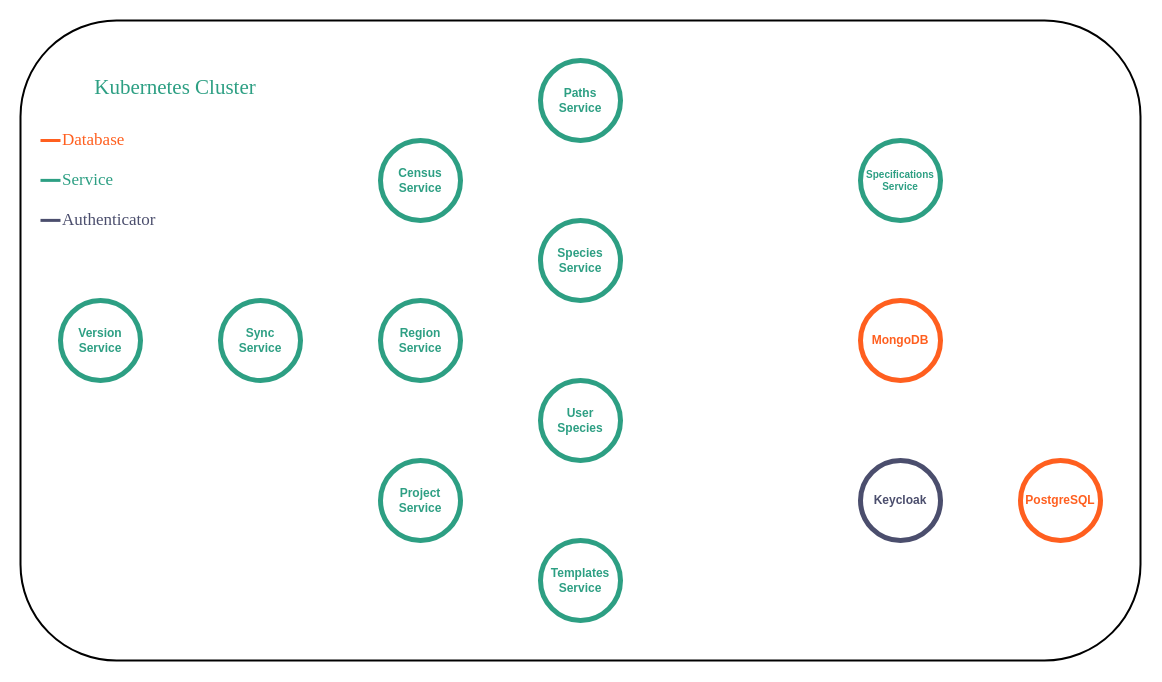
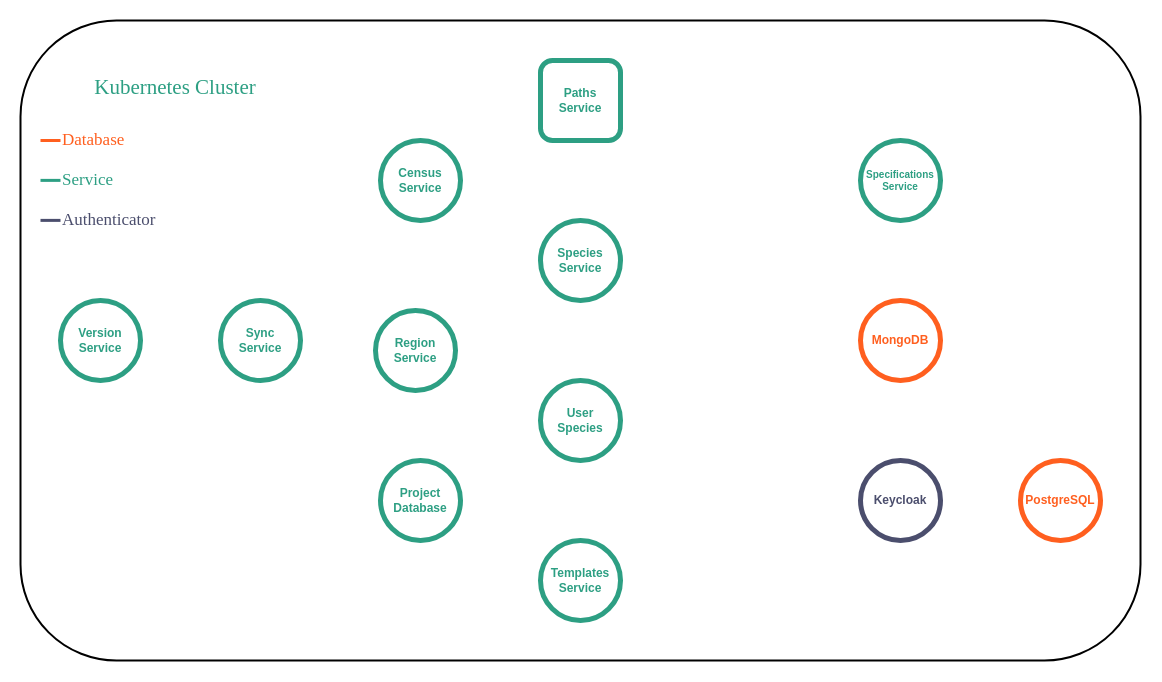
(581, 101) -> (581, 101)
(421, 341) -> (416, 351)
(421, 501) -> (421, 501)
